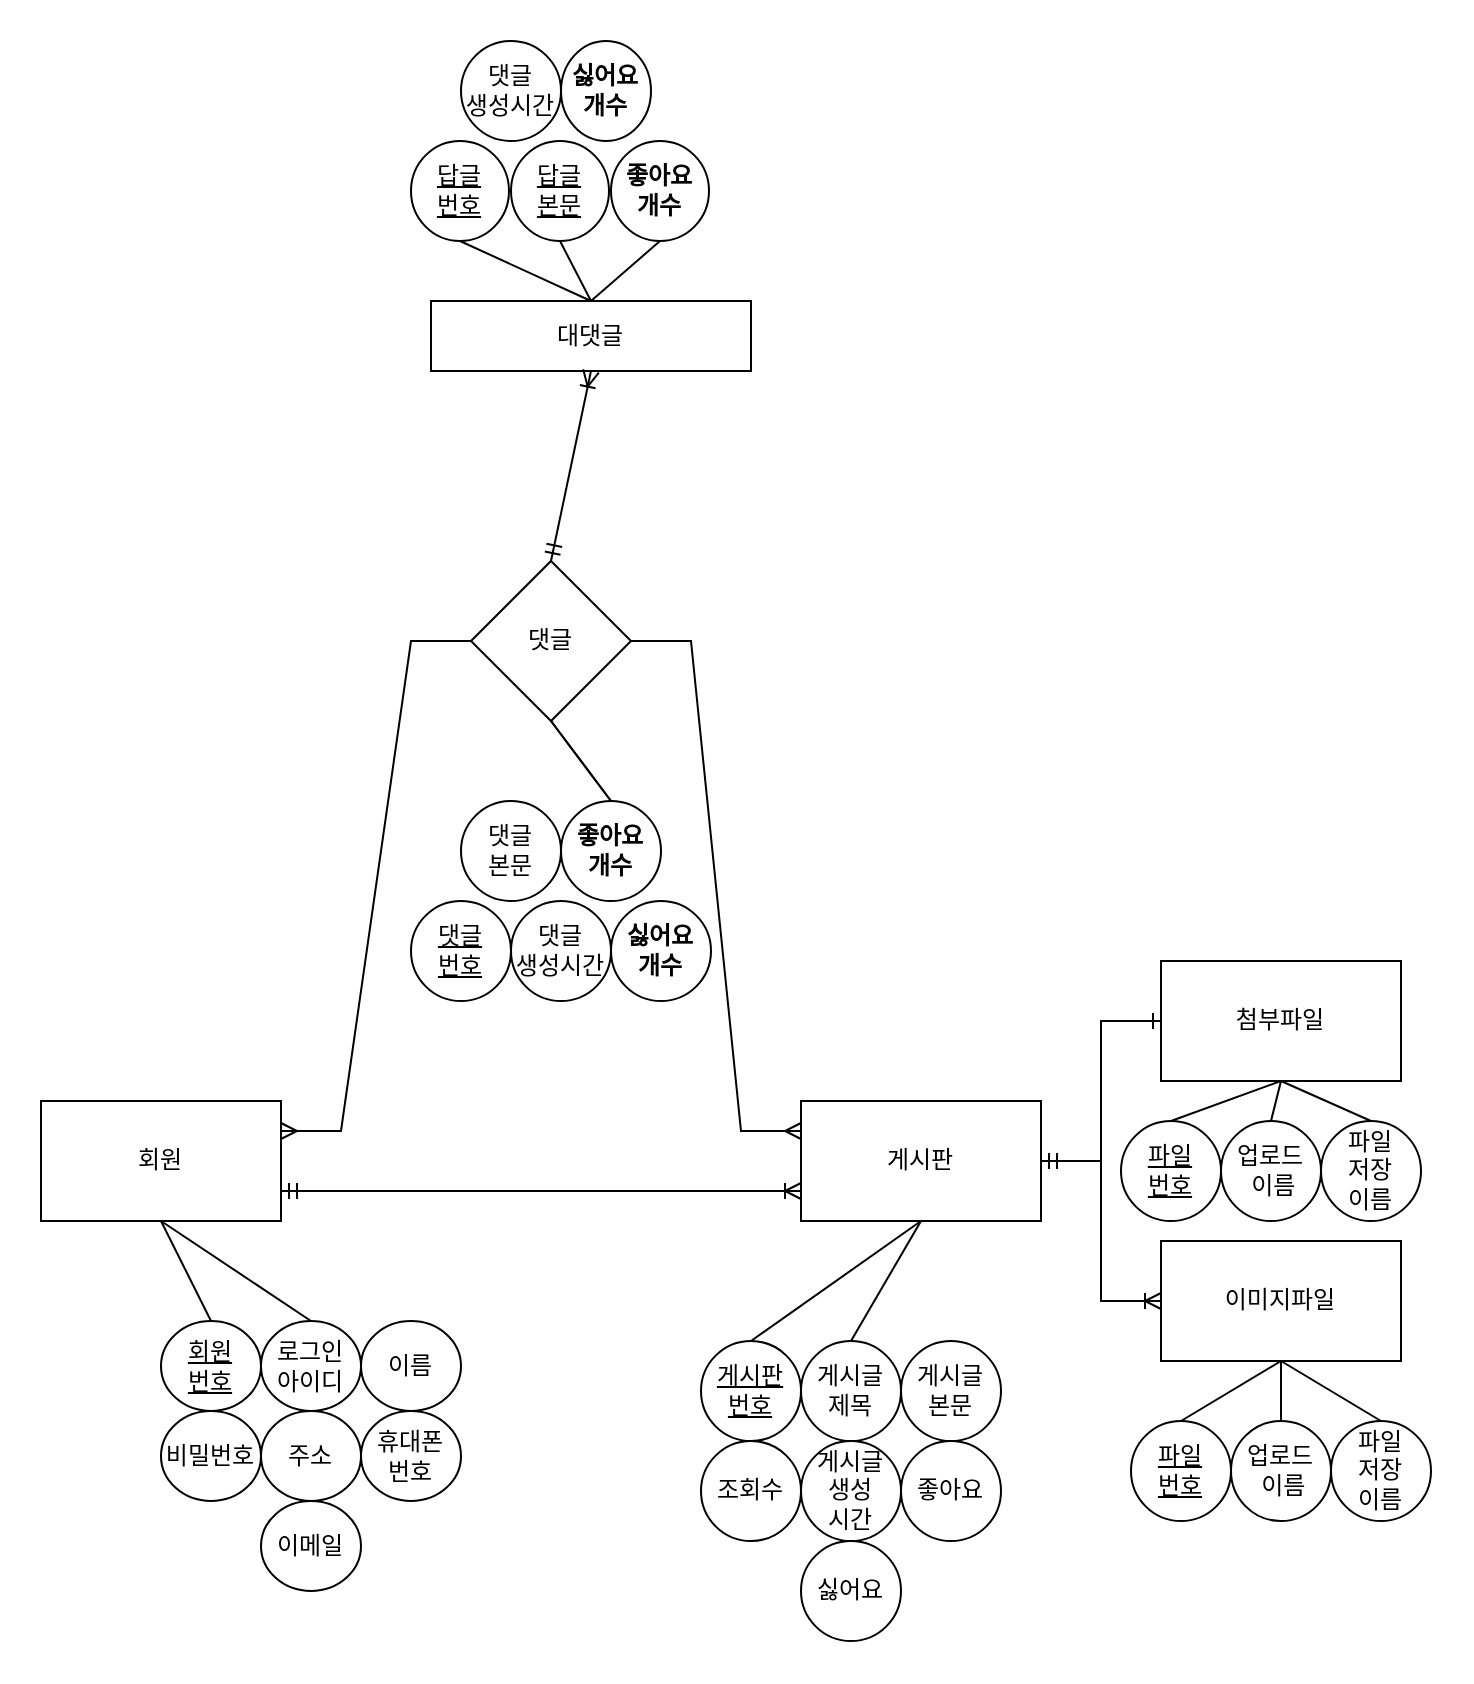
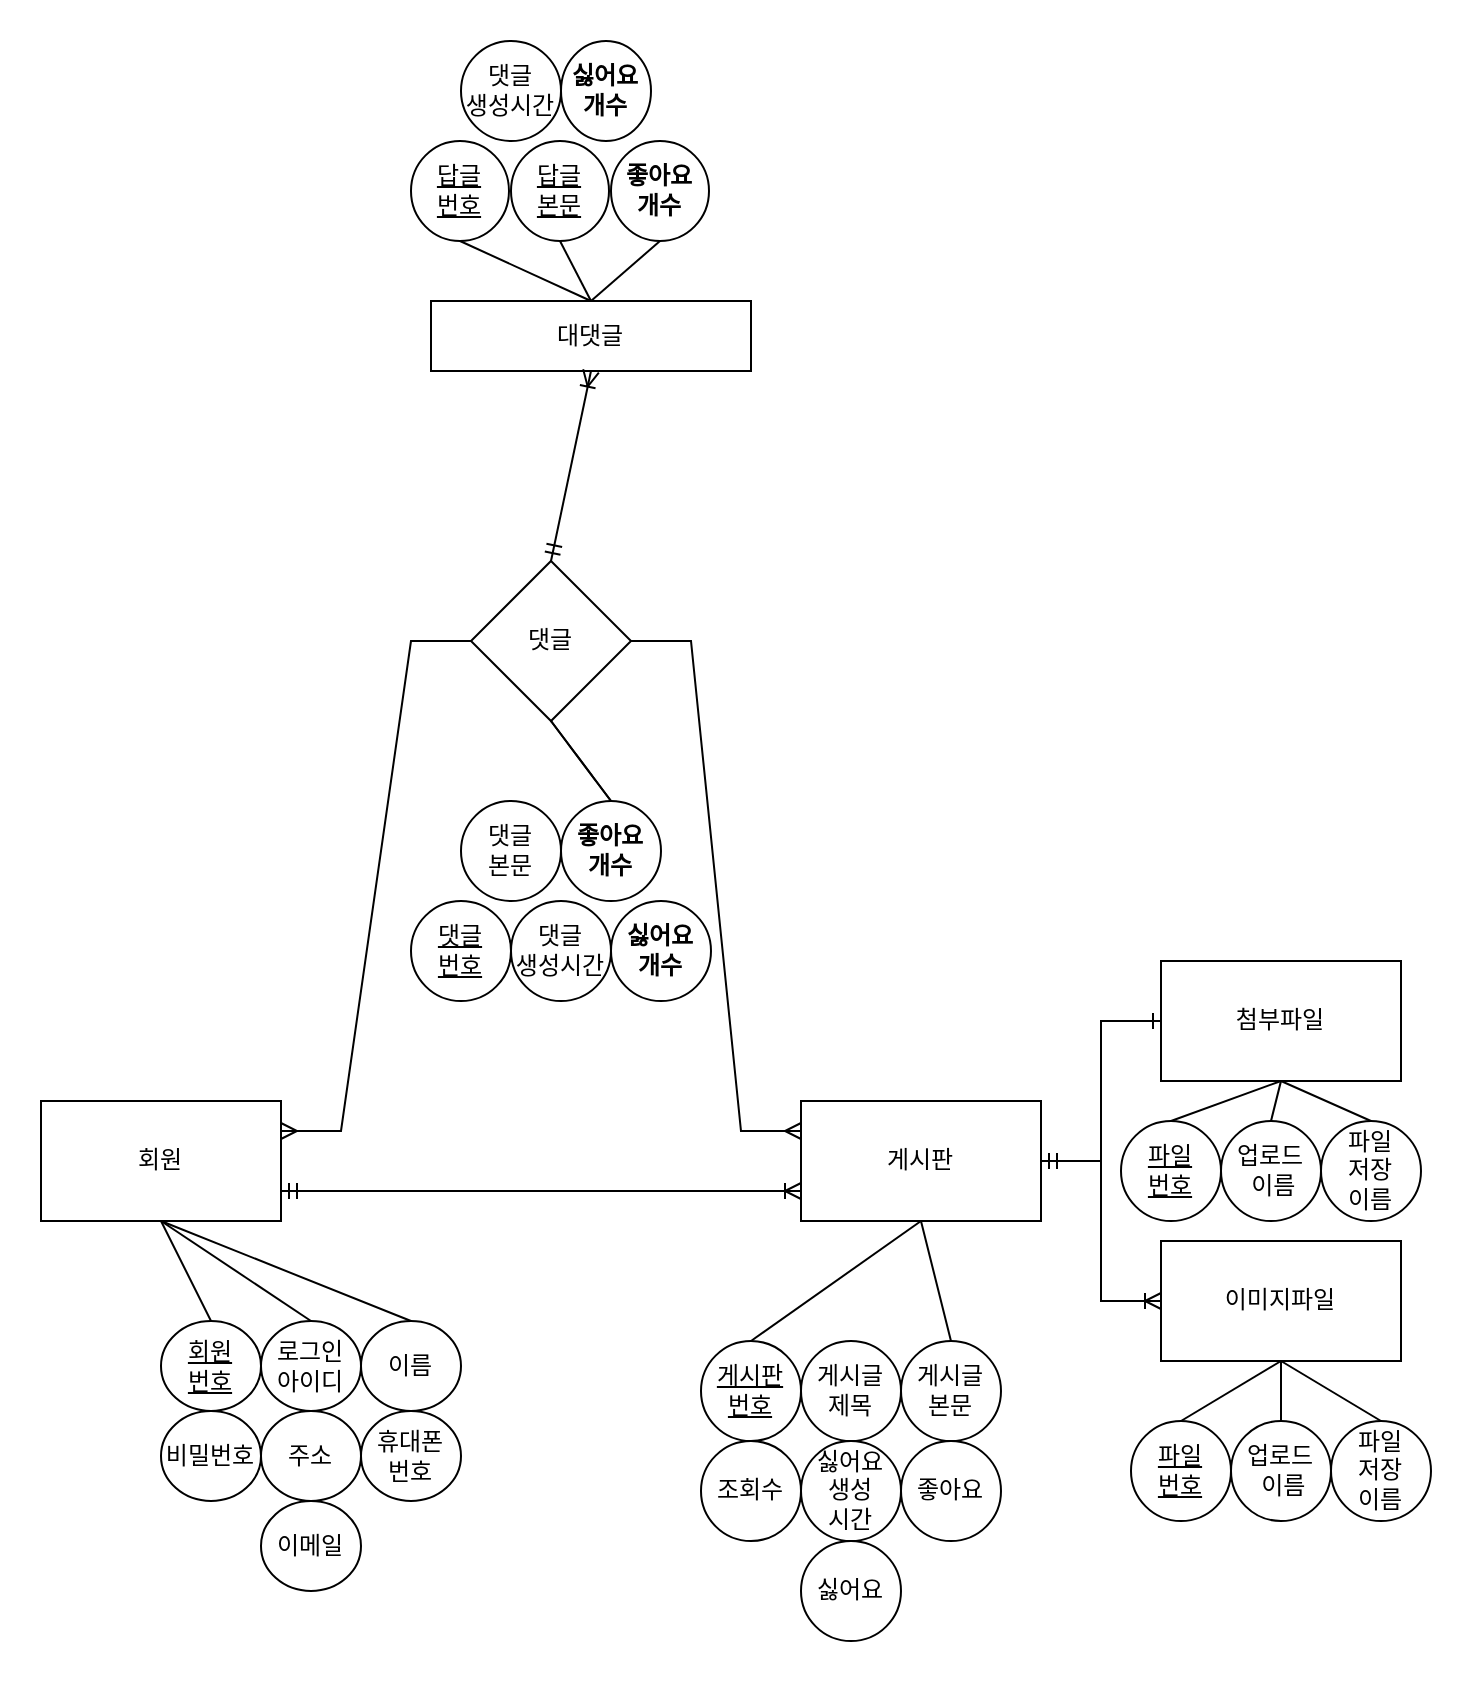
none -> (292, 1273)
none -> (936, 1281)
(884, 1284) -> none
(851, 1491) -> (851, 1491)
